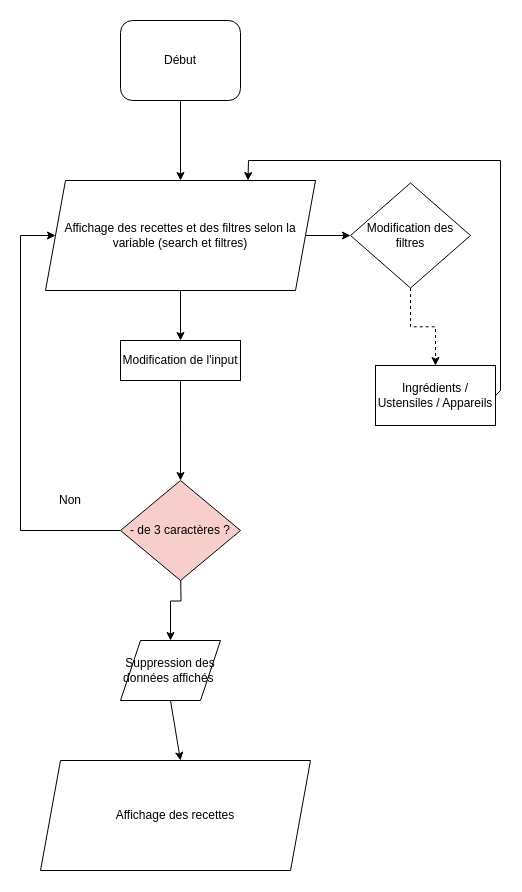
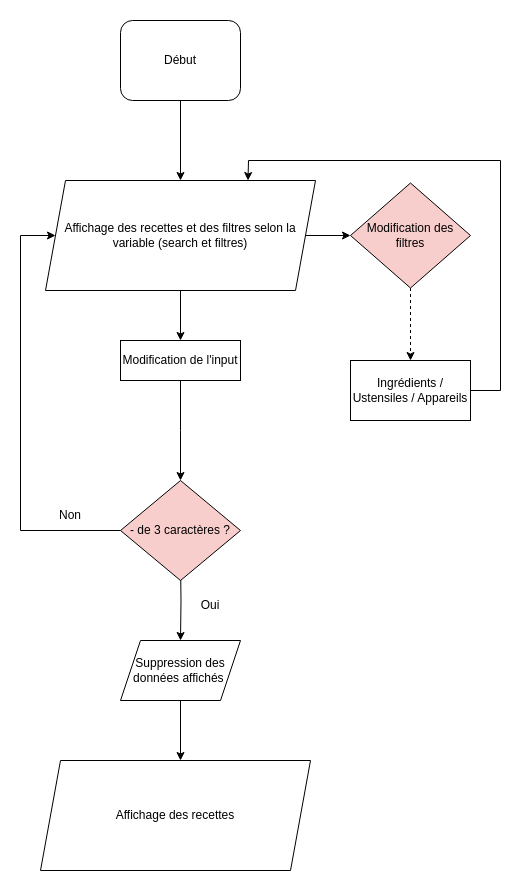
(411, 236) -> (411, 236)
(436, 396) -> (411, 391)
(71, 501) -> (71, 516)
none -> (211, 606)
(171, 671) -> (181, 671)
